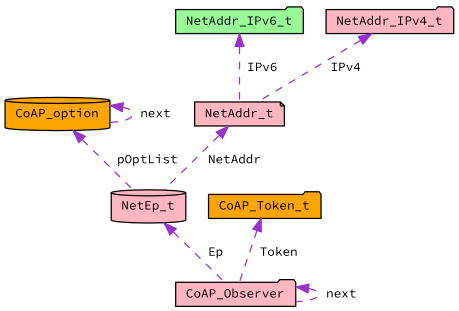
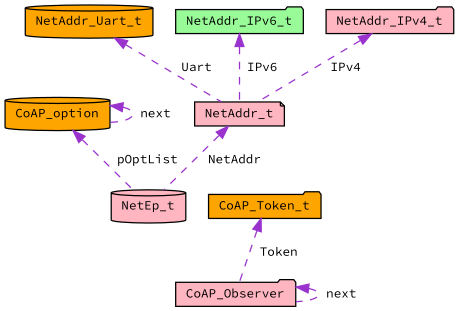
none -> (89, 22)
(199, 257) -> none
